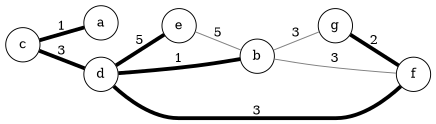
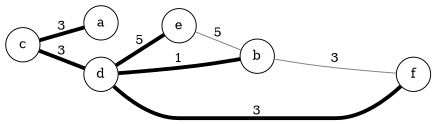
(62, 26) -> (62, 26)
(335, 26) -> none
